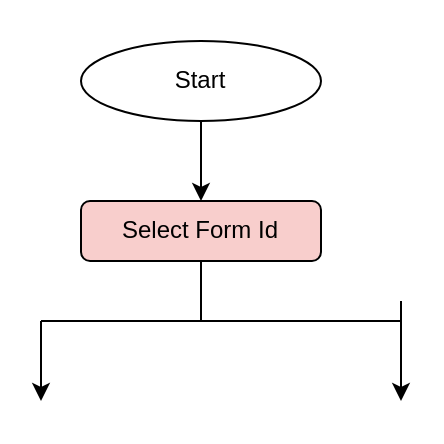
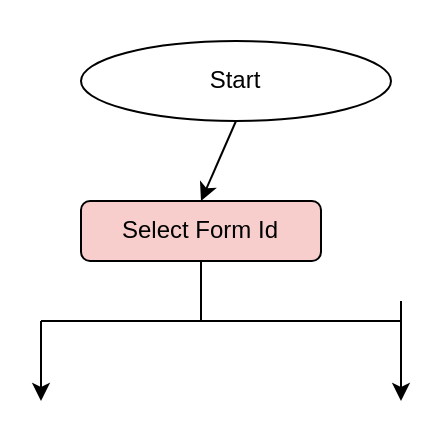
(201, 81) -> (236, 81)
